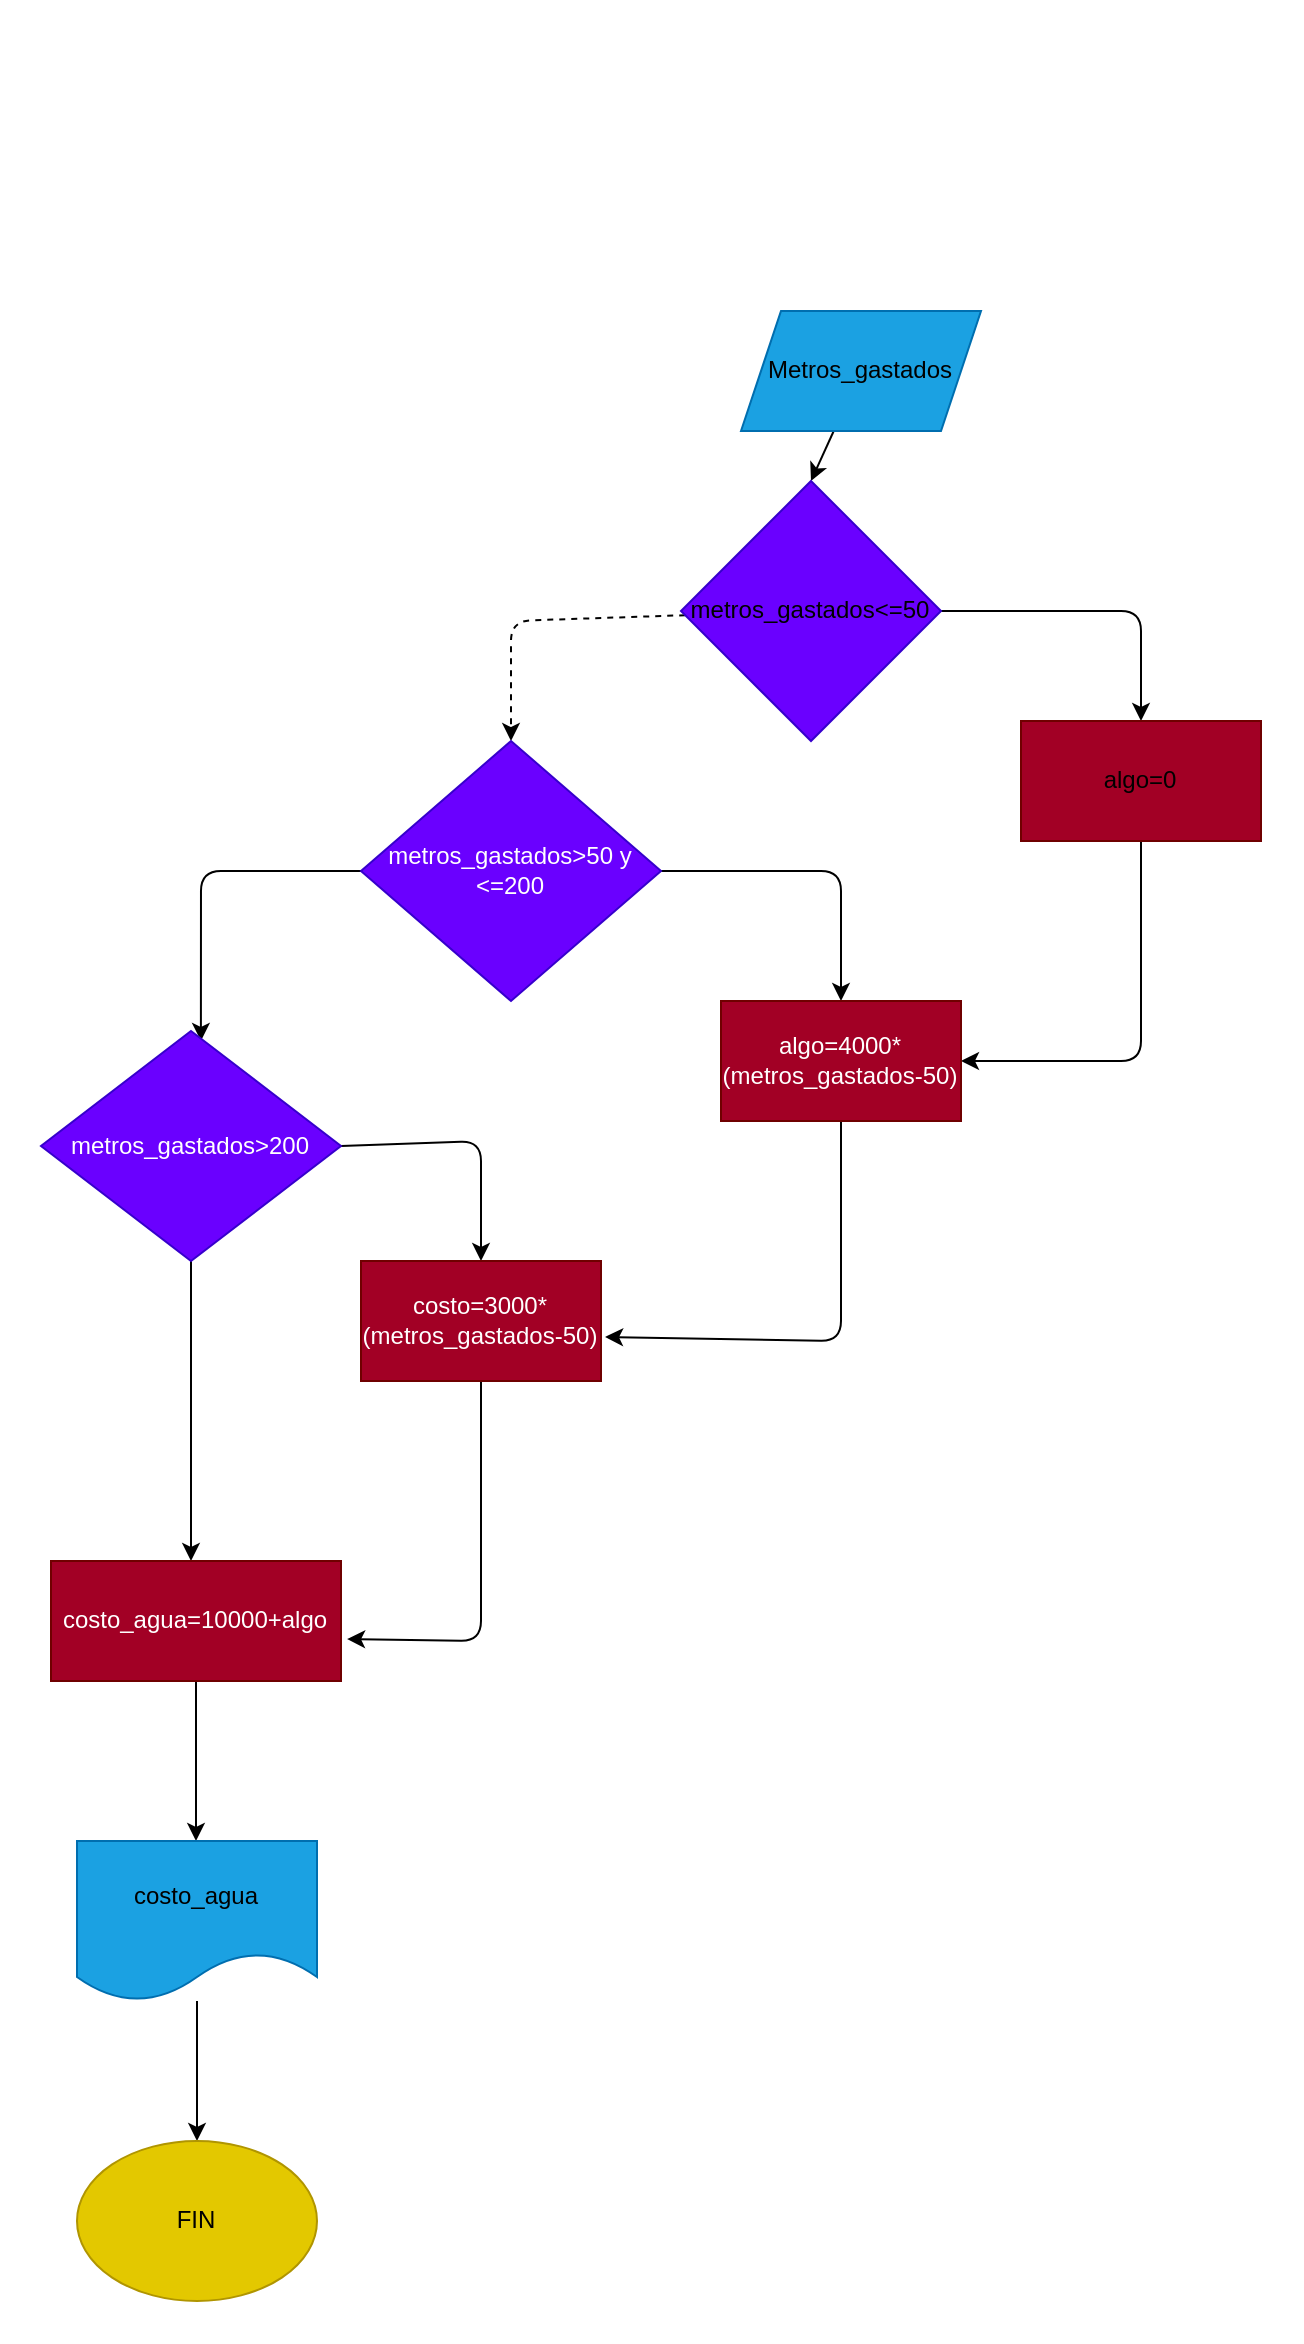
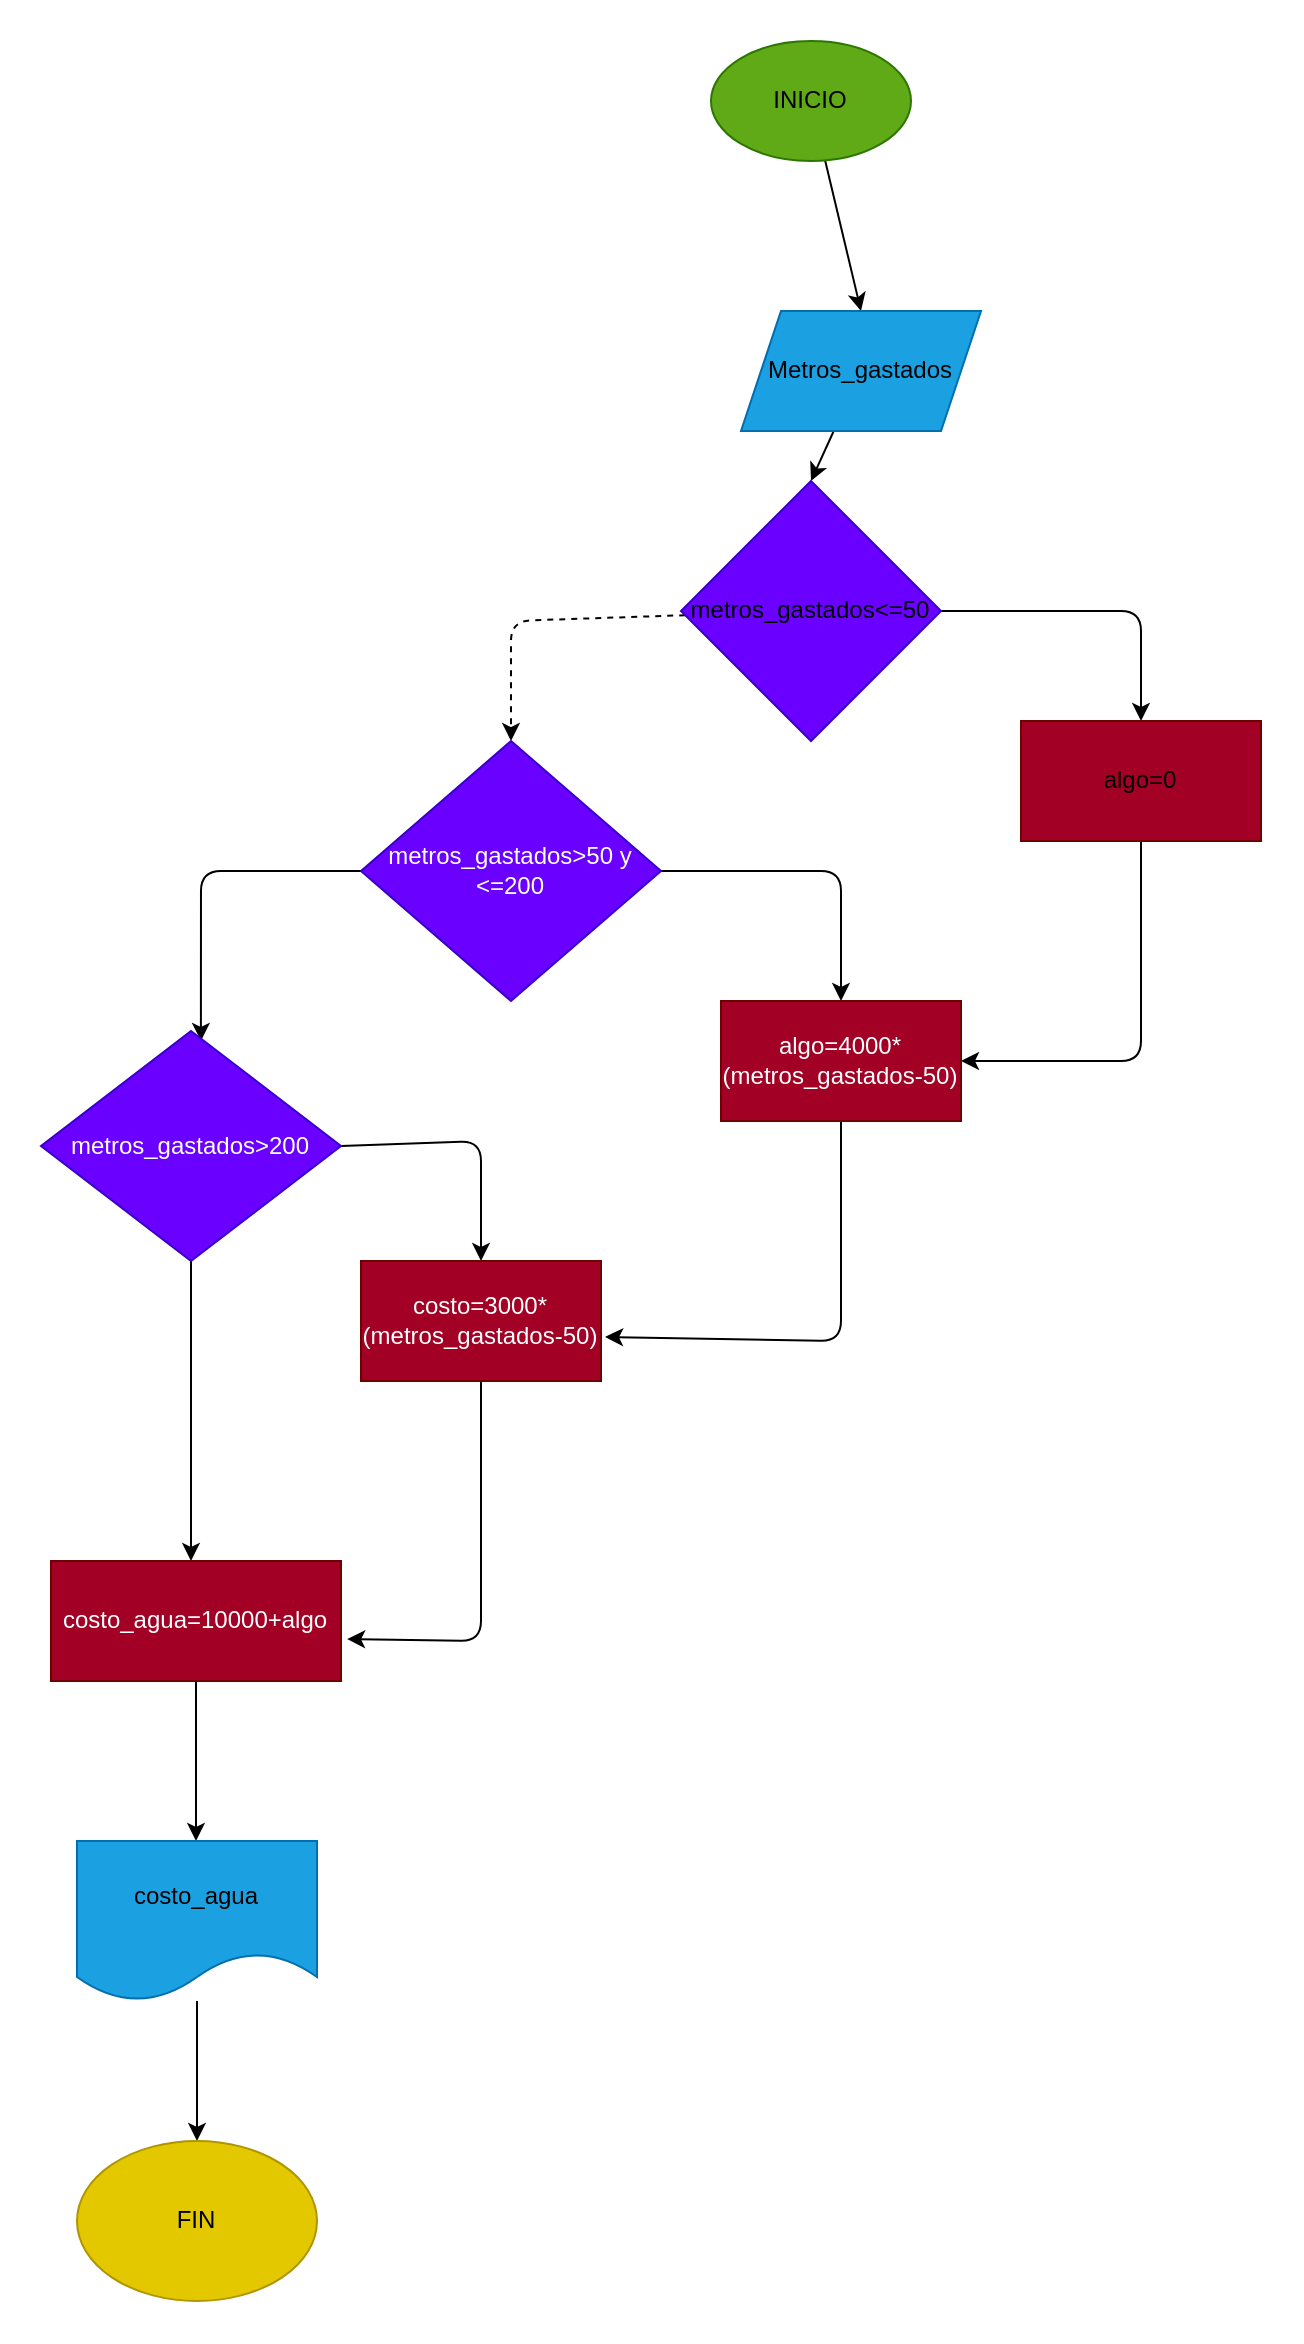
none -> (811, 101)
none -> (842, 230)
